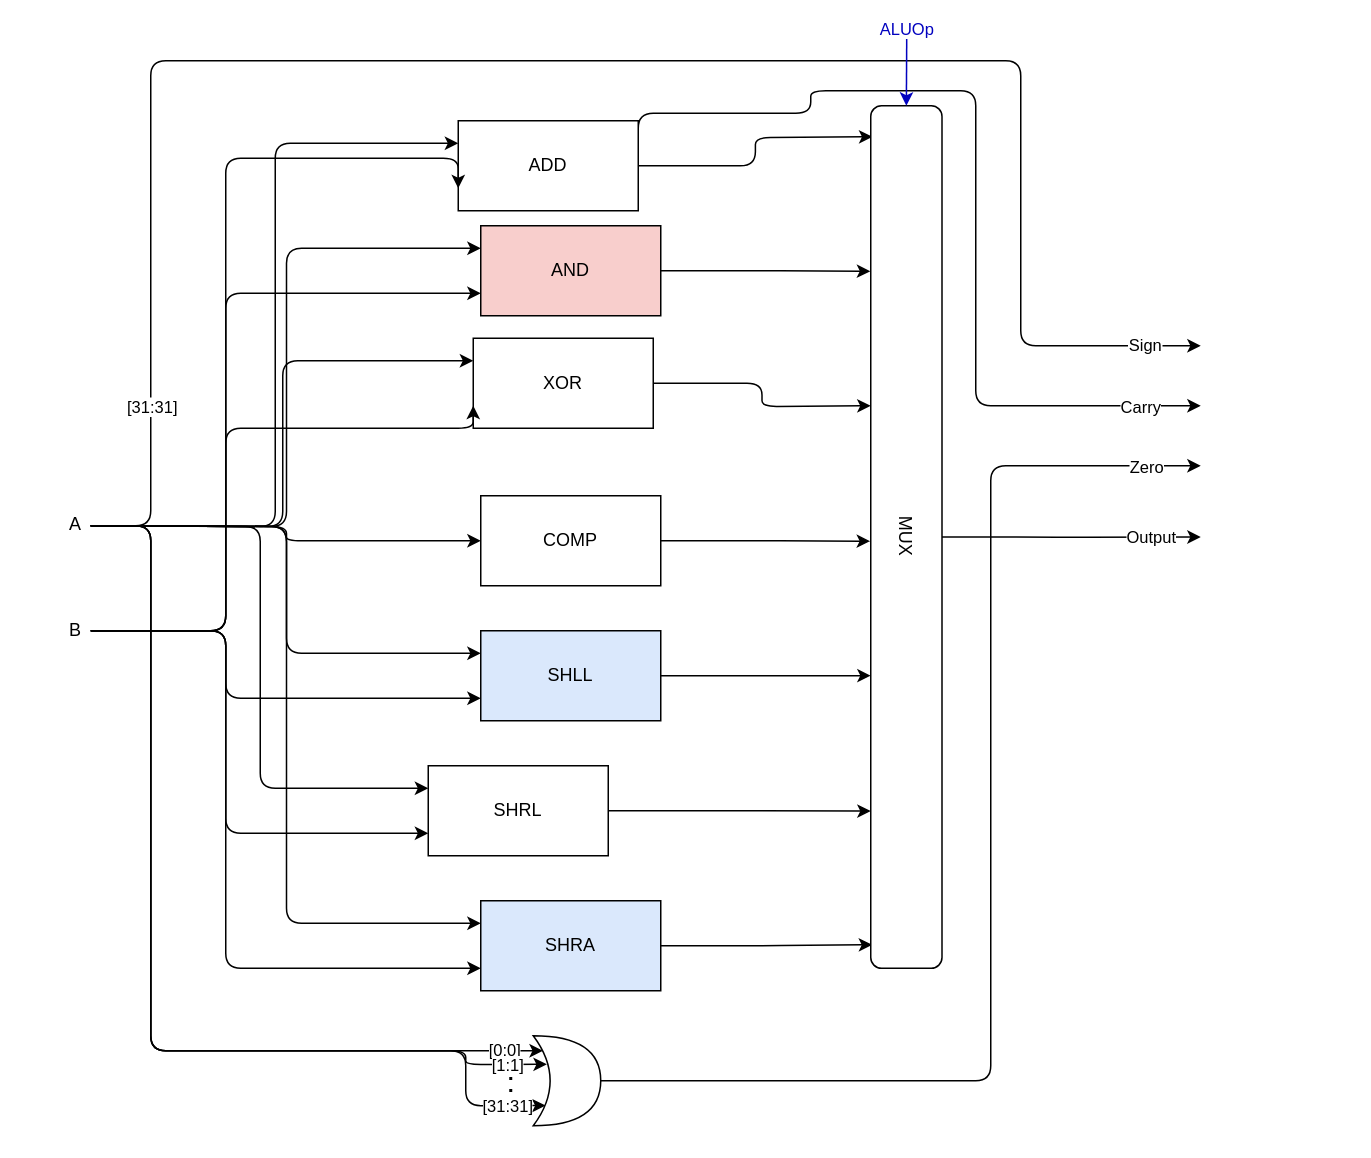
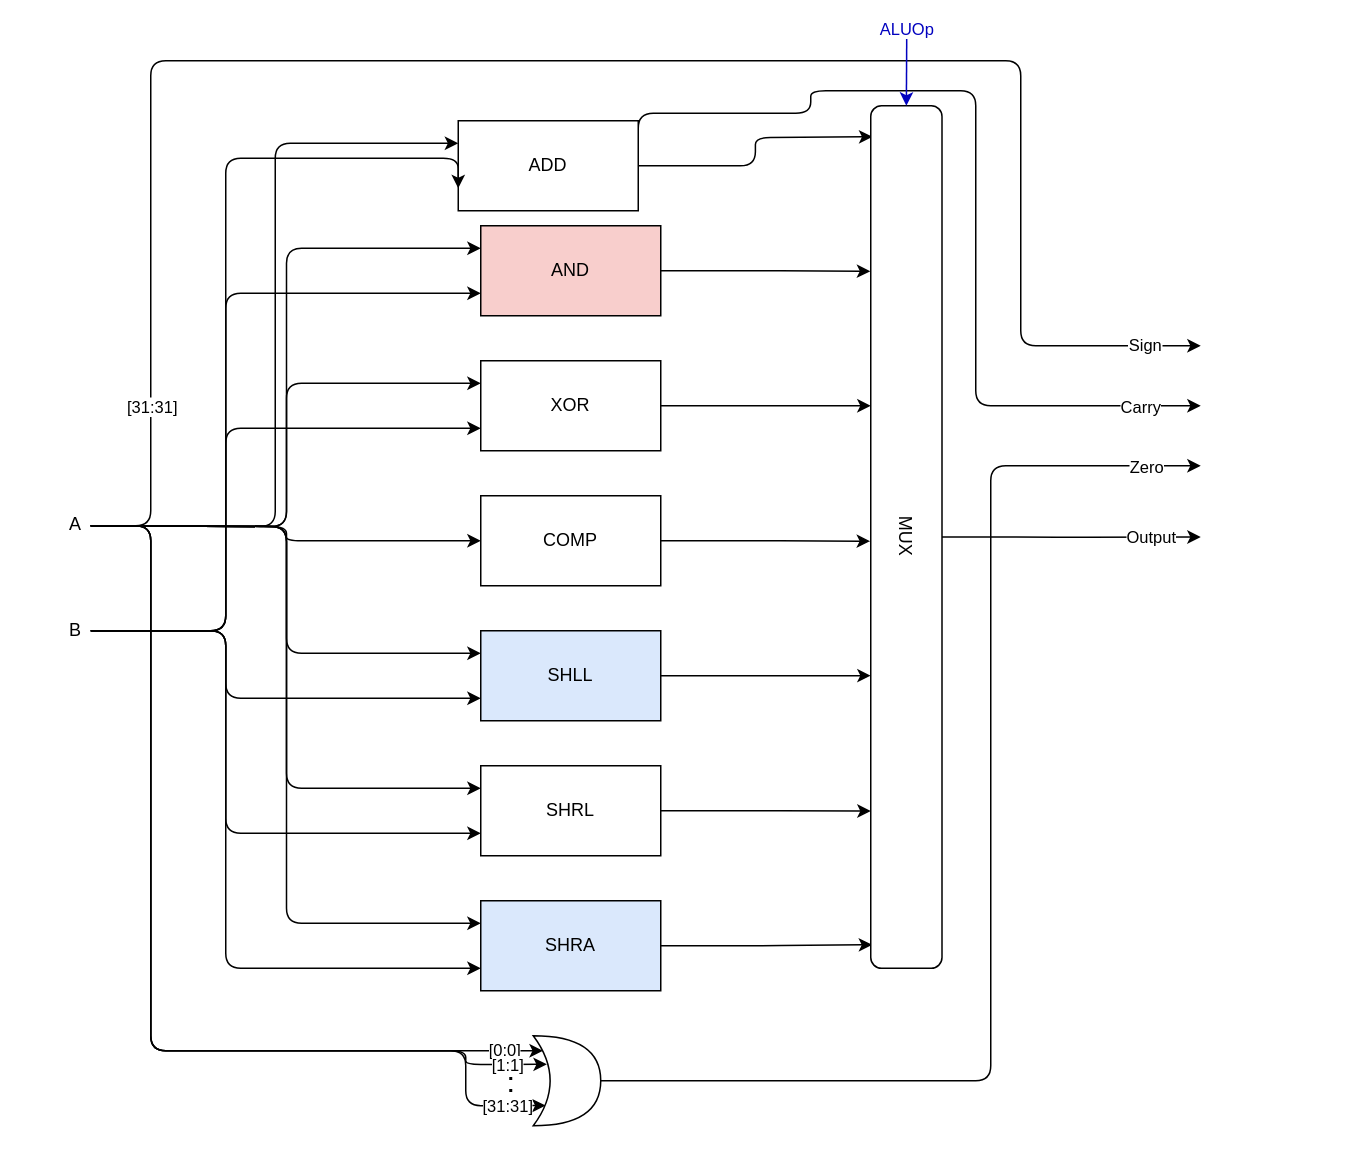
(563, 383) -> (571, 406)
(518, 811) -> (571, 811)
